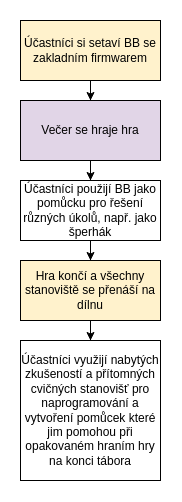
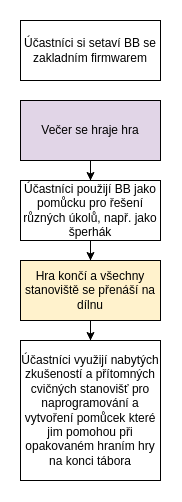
(91, 51) -> (91, 51)
(91, 95) -> none
